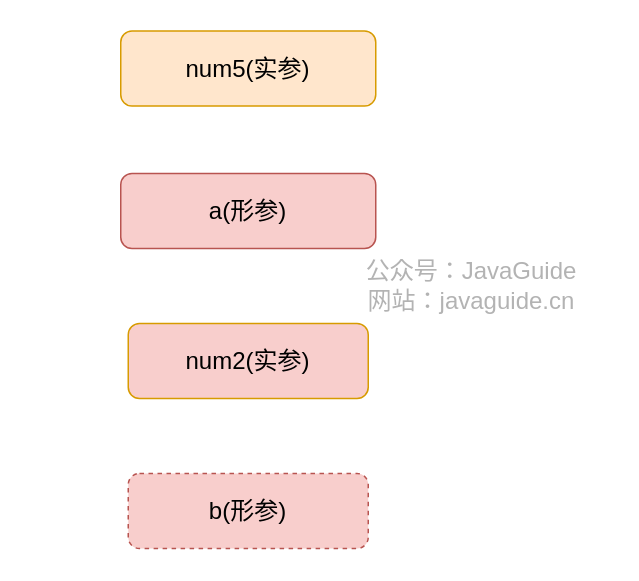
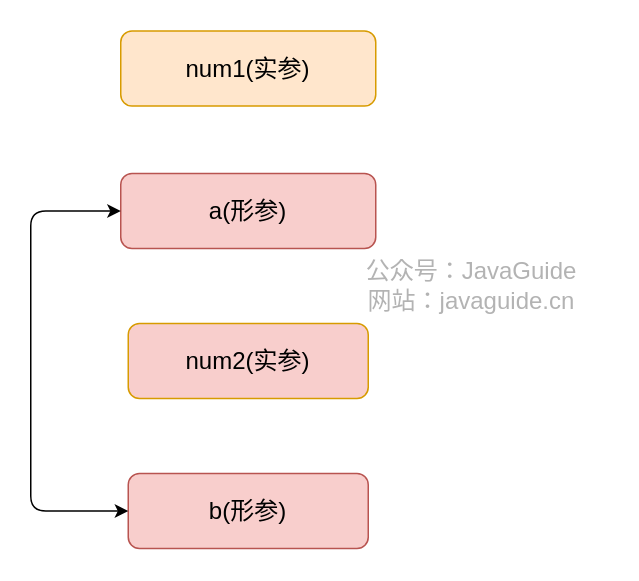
(248, 68) -> (248, 68)
none -> (31, 365)
(248, 511) -> (248, 511)
